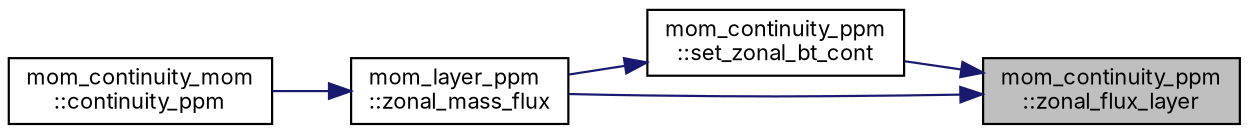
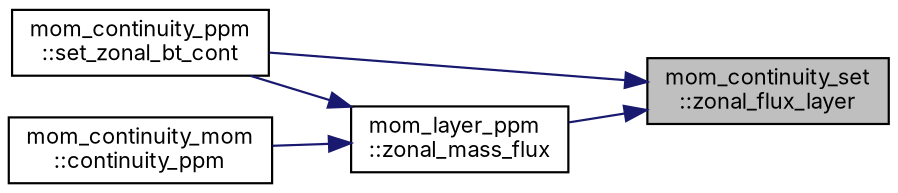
(597, 70) -> (290, 88)
(1111, 91) -> (768, 91)
